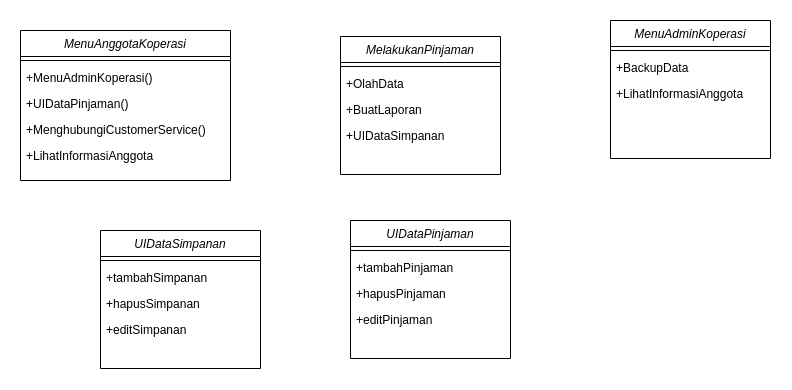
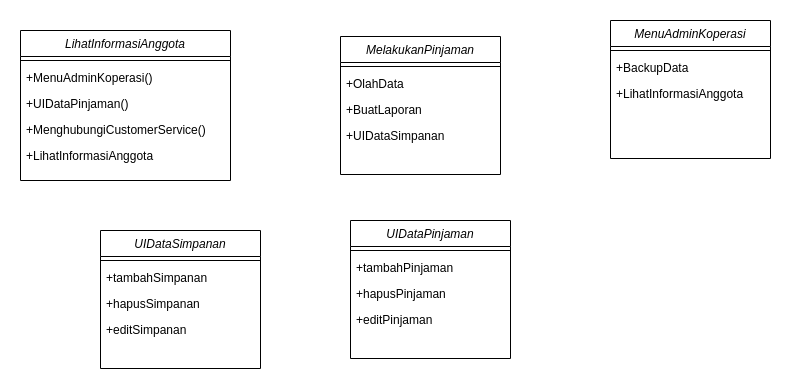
(125, 44) -> (125, 44)
